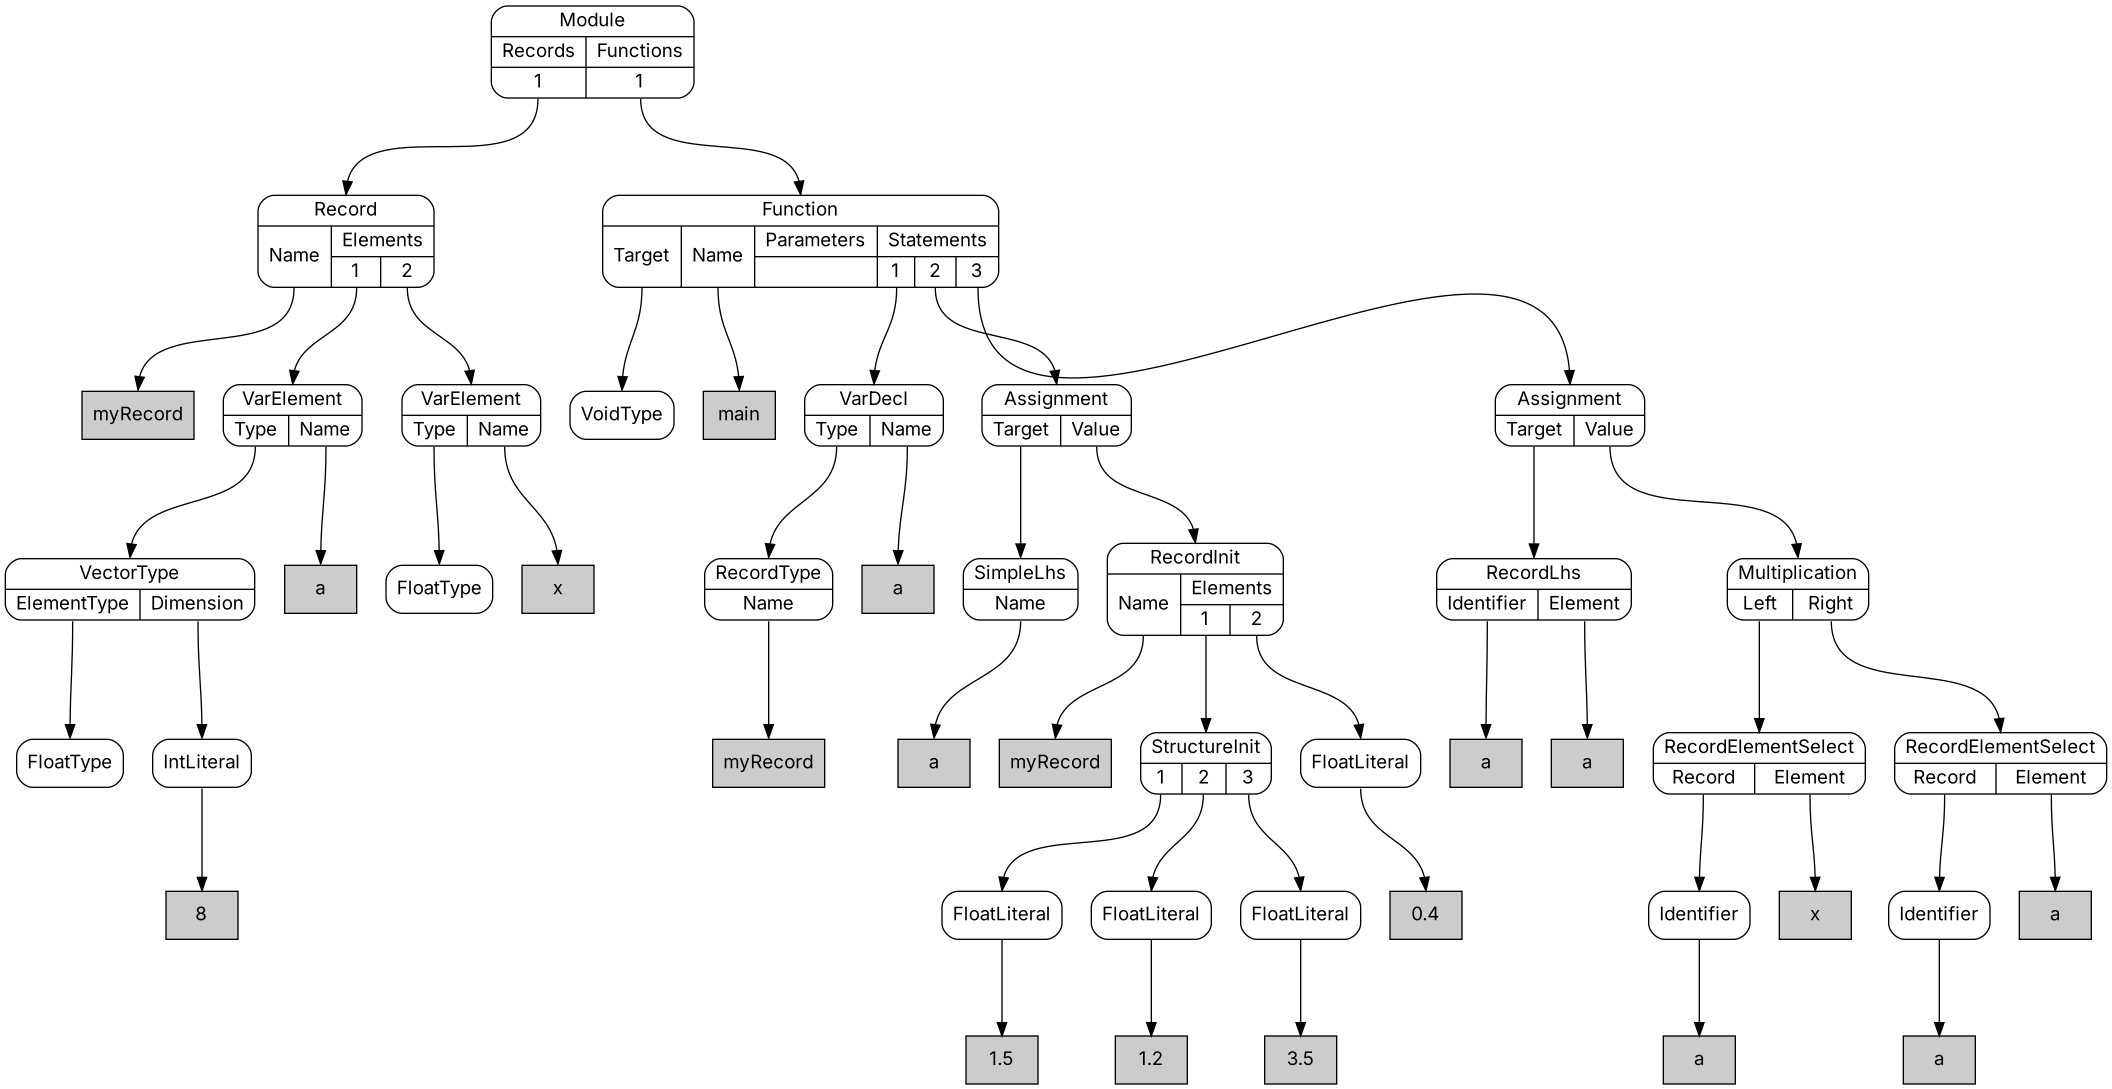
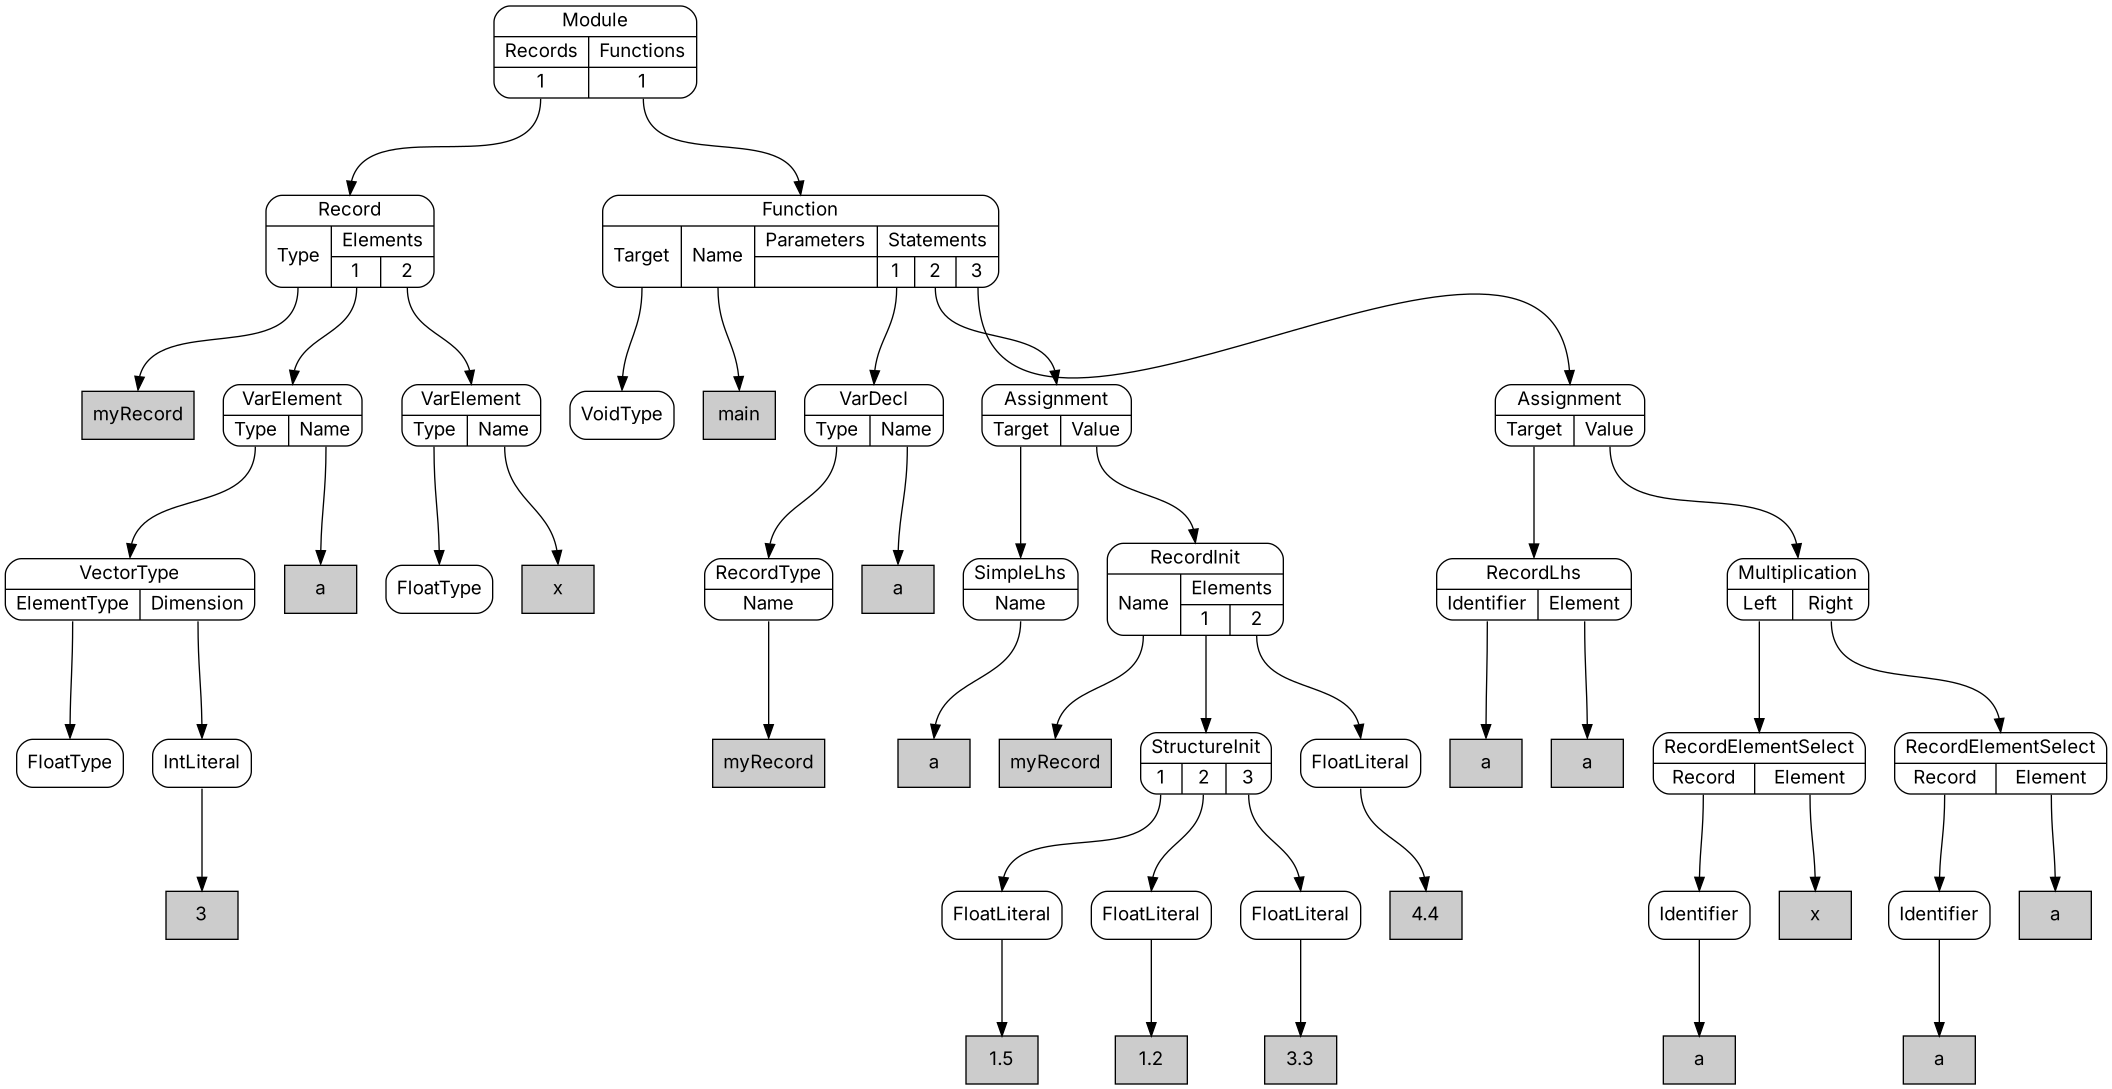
(295, 256) -> (299, 256)
(202, 915) -> (202, 915)
(1426, 915) -> (1426, 915)
(1301, 1060) -> (1301, 1060)
